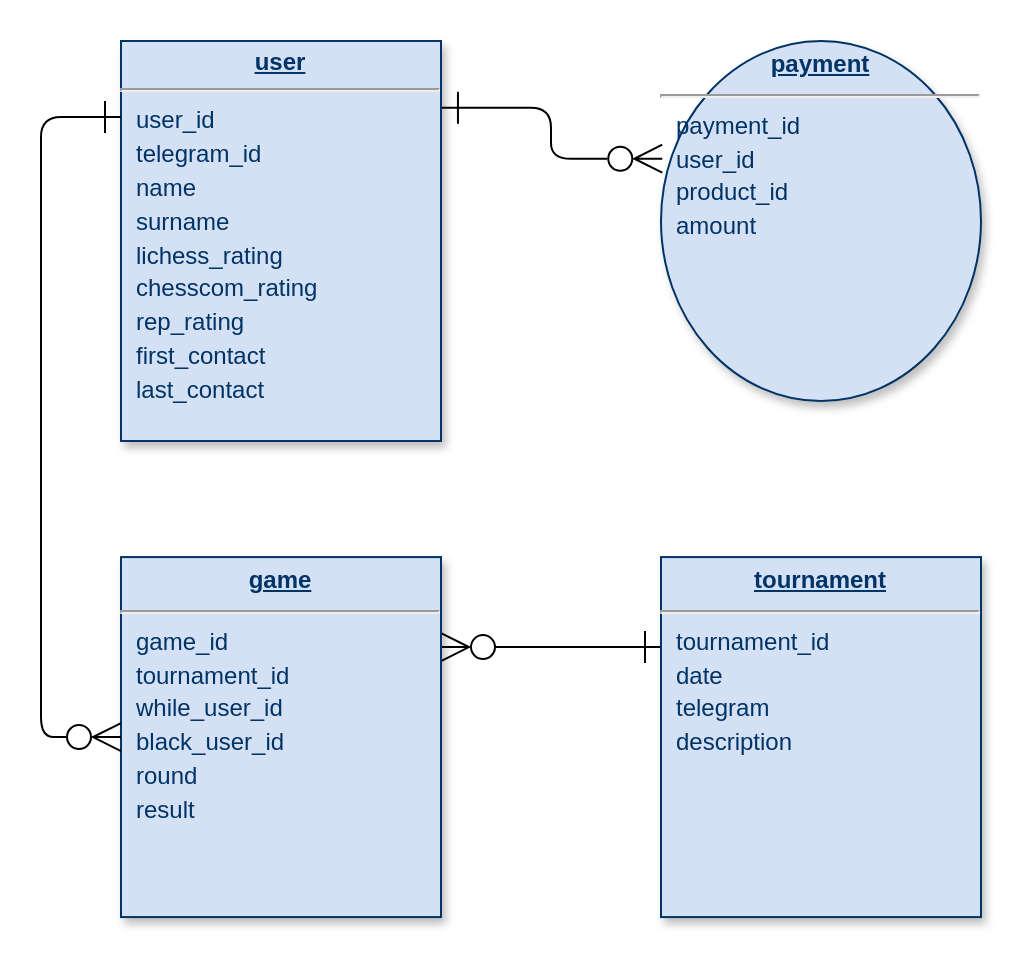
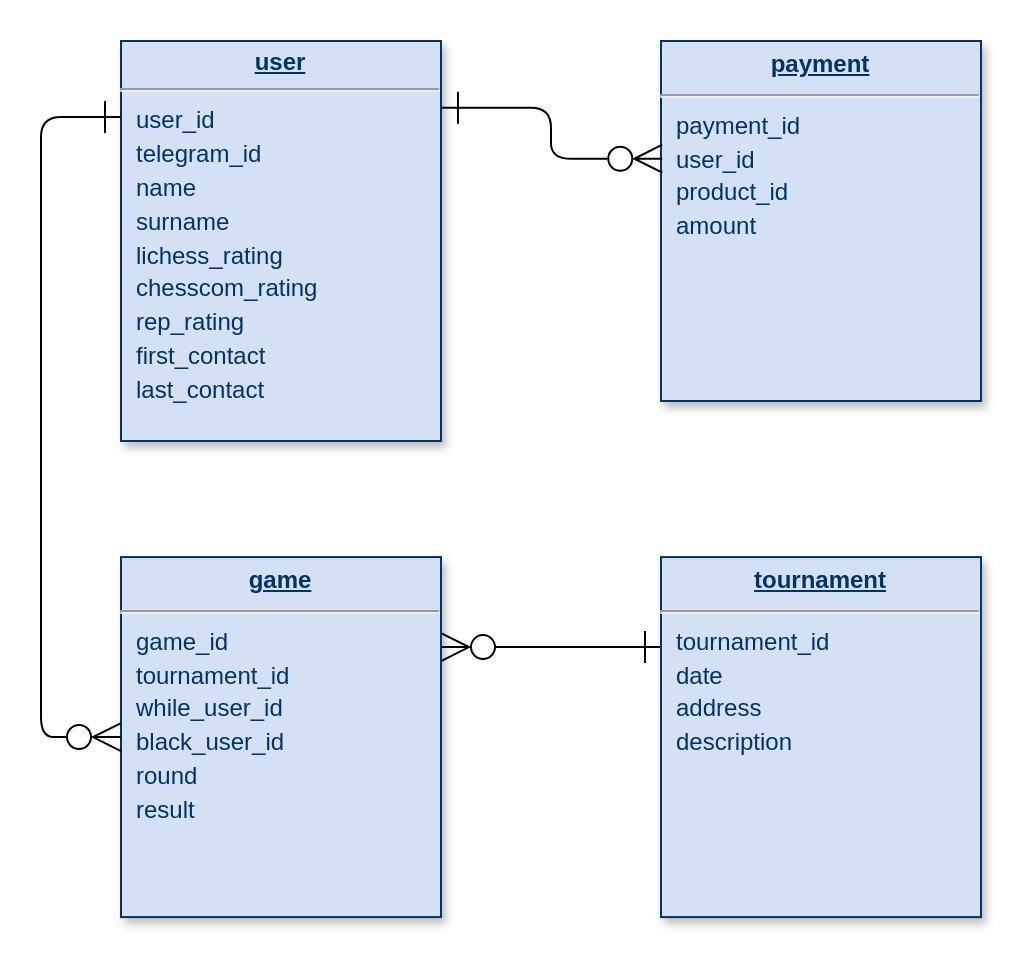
(821, 221) -> (821, 221)
(745, 629) -> (745, 629)
